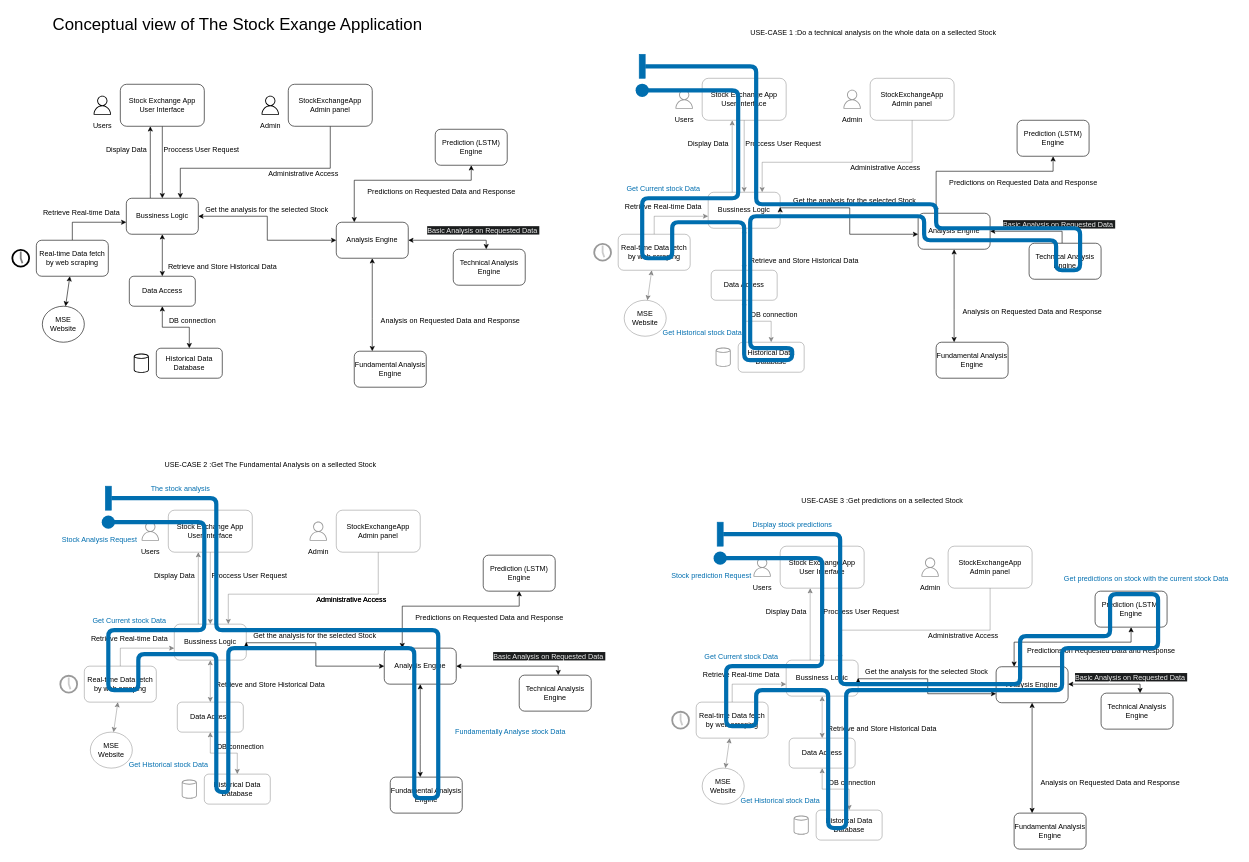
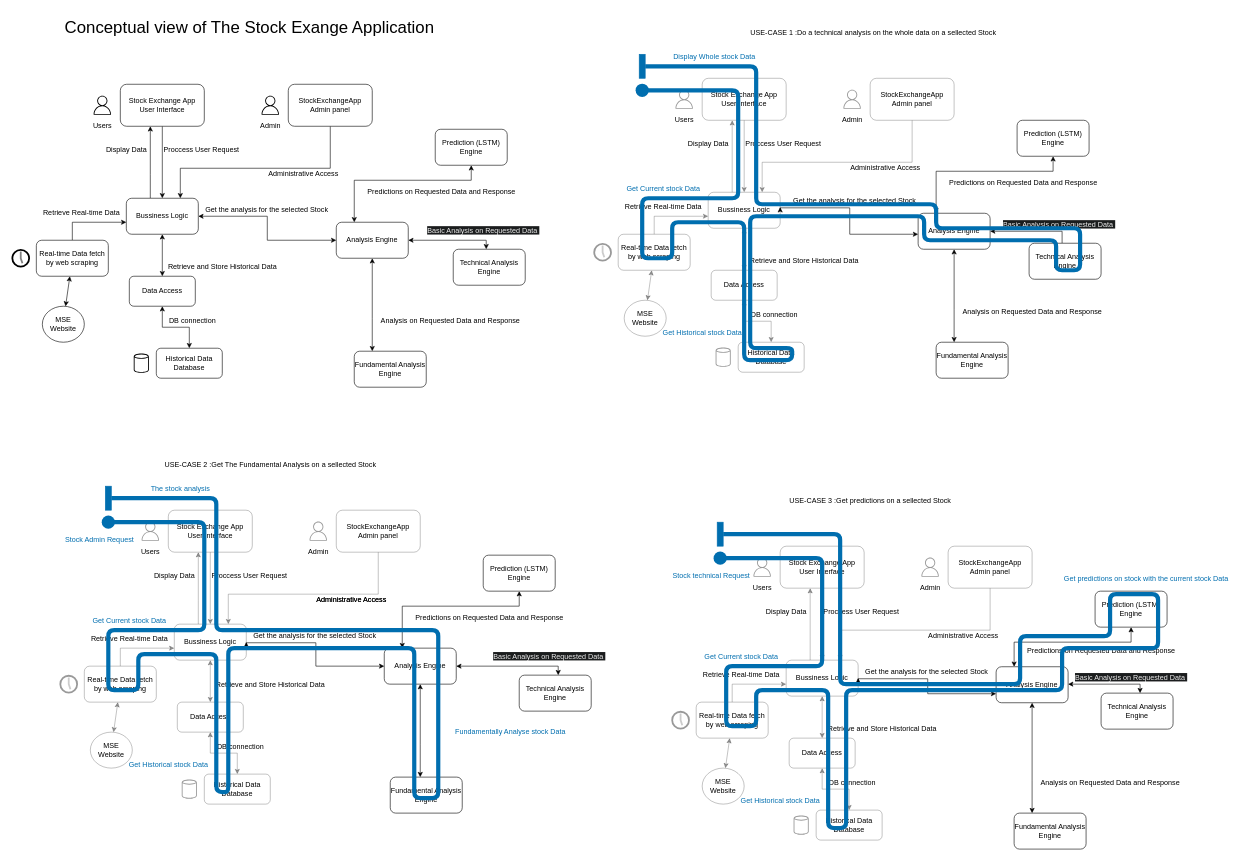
(237, 24) -> (249, 27)
none -> (714, 57)
(882, 501) -> (870, 501)
(792, 525) -> none
(100, 540) -> (100, 540)
(712, 576) -> (712, 576)
